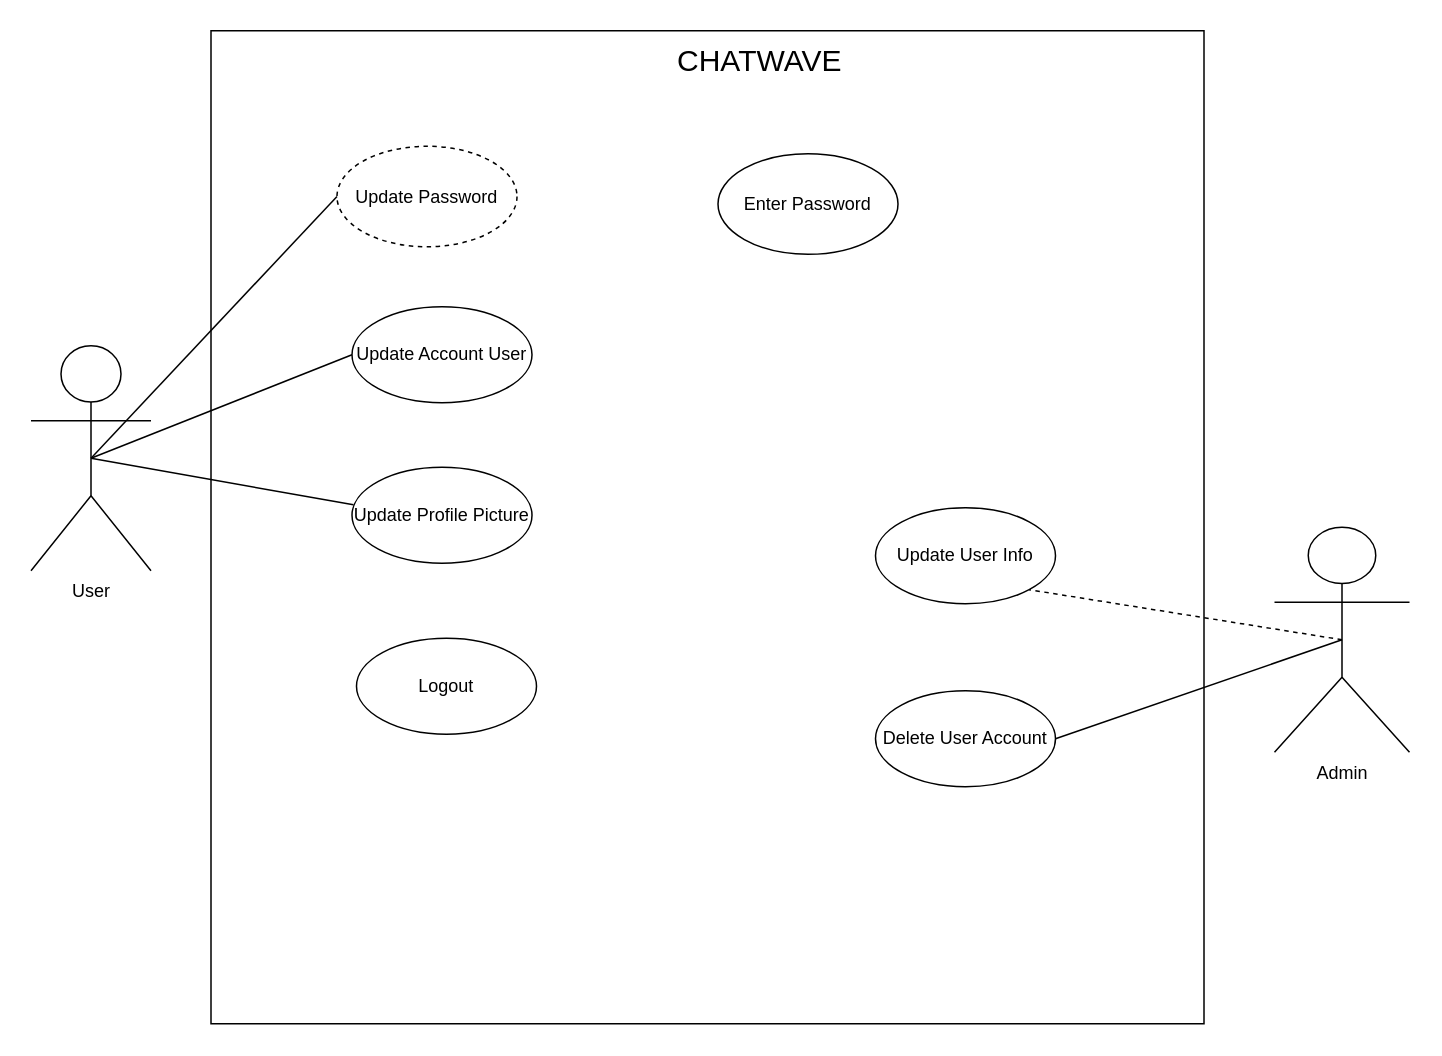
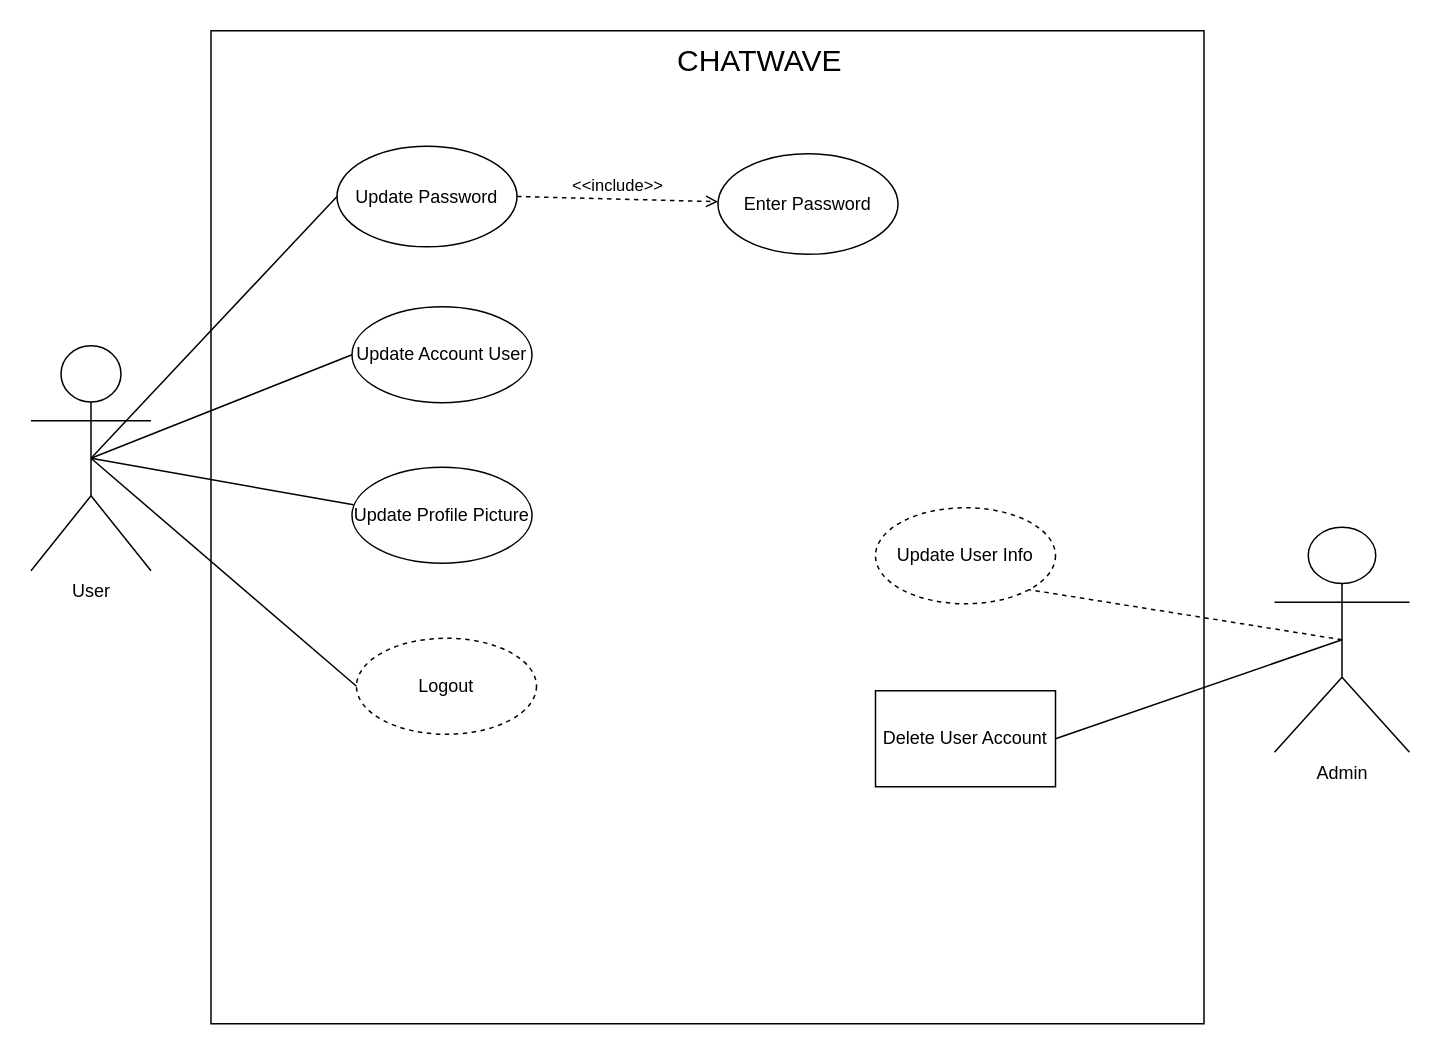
(427, 197) -> (427, 197)
none -> (615, 199)
(965, 556) -> (965, 556)
none -> (225, 573)
(446, 686) -> (446, 686)
(965, 739) -> (965, 739)
